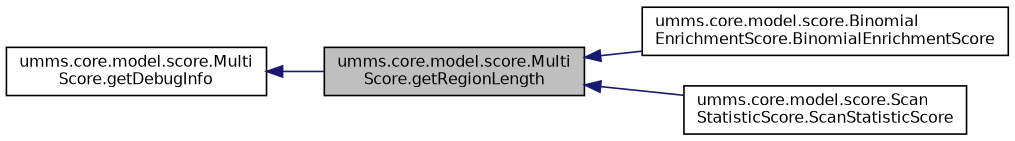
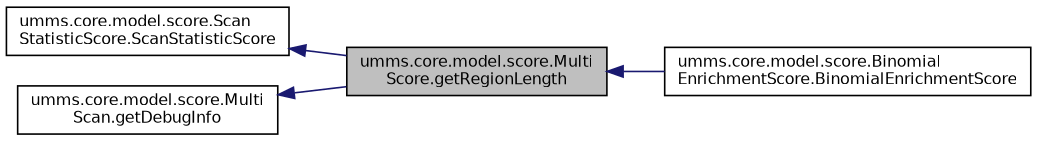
(136, 71) -> (148, 110)
(642, 91) -> (326, 53)
